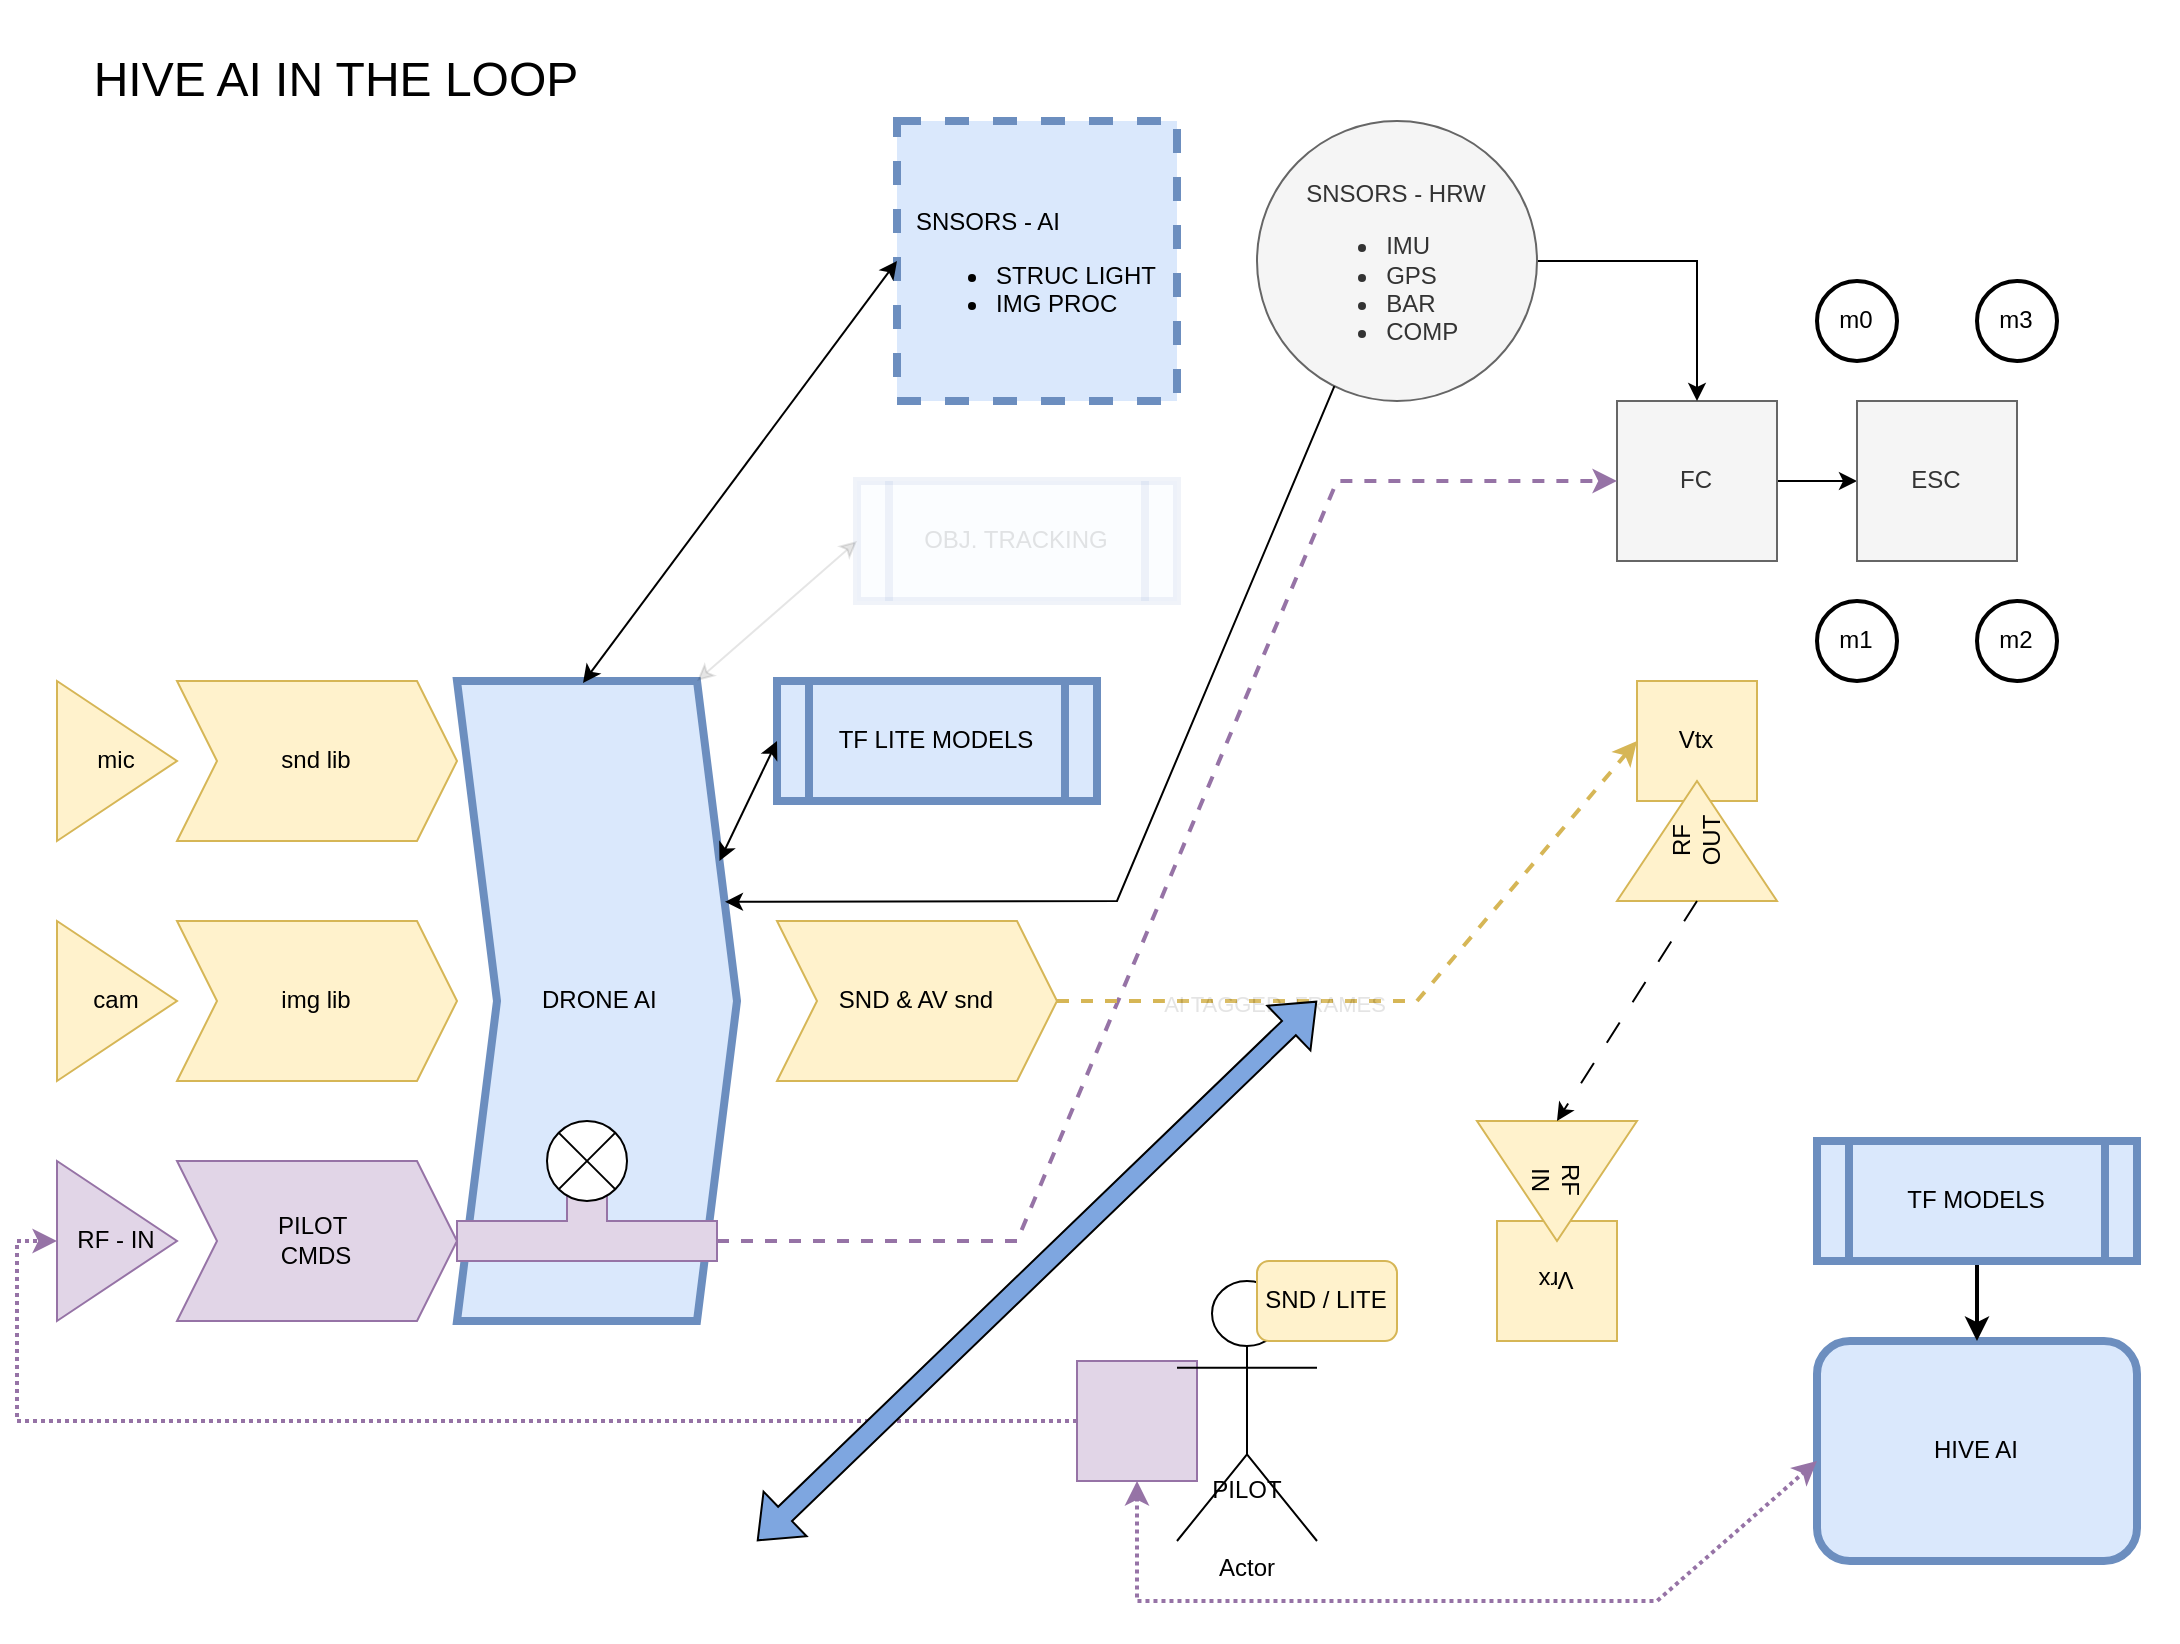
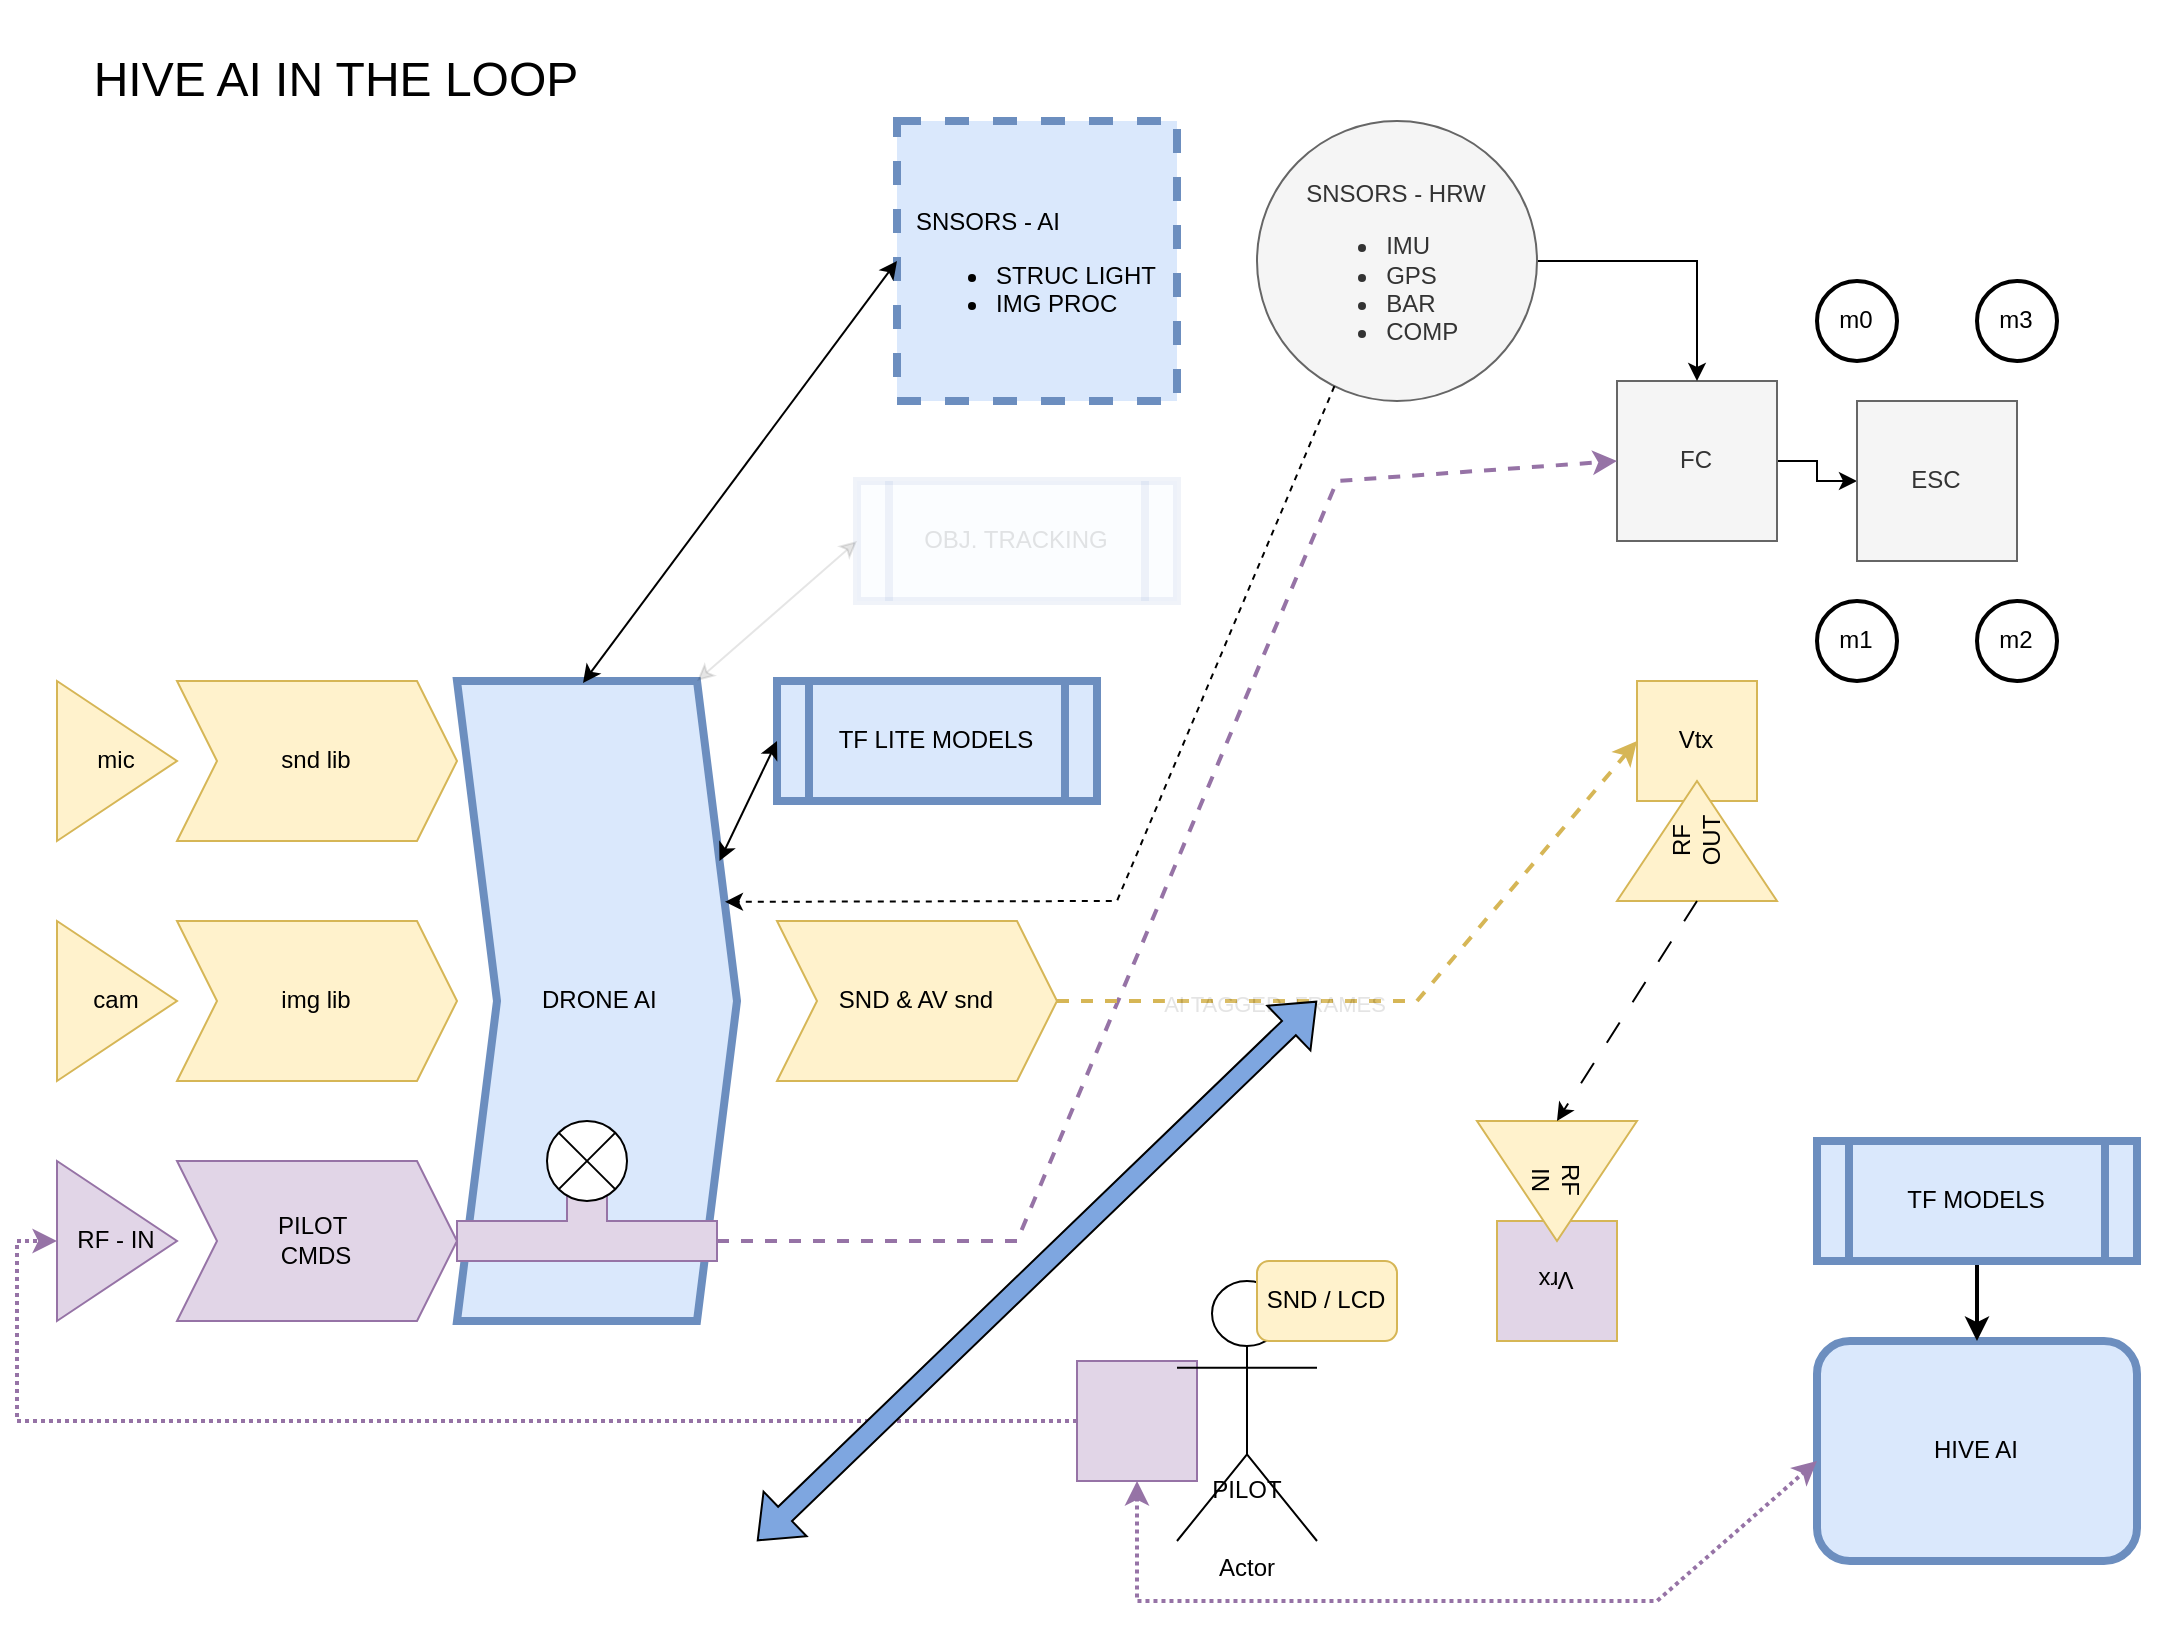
(1697, 481) -> (1697, 461)
(1151, 821) -> (1151, 821)
(1557, 1281) -> (1557, 1281)
(1327, 1301) -> (1327, 1301)
